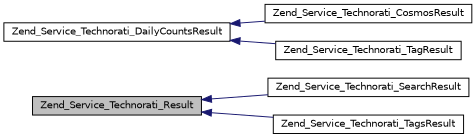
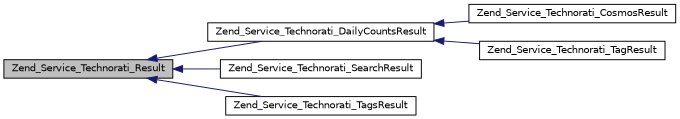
none -> (209, 50)
